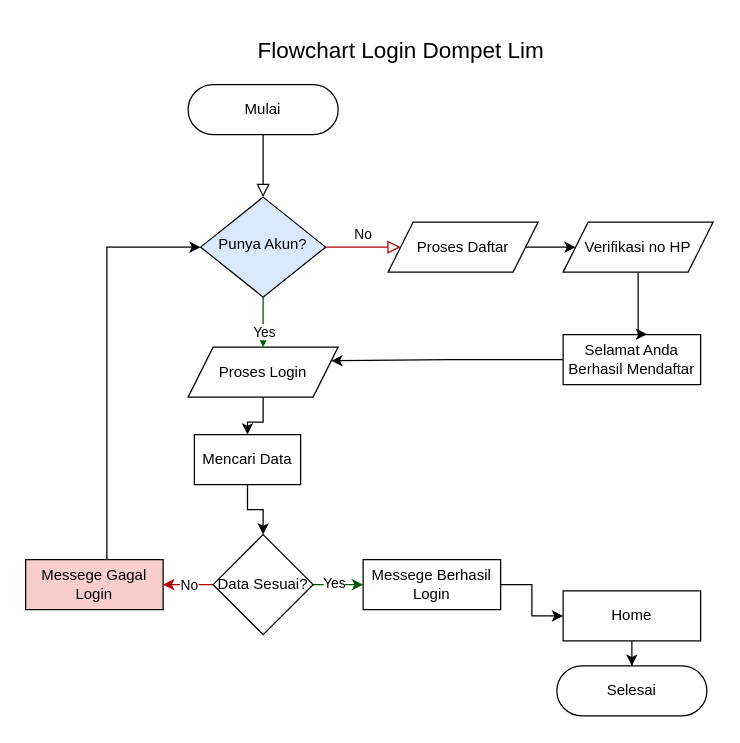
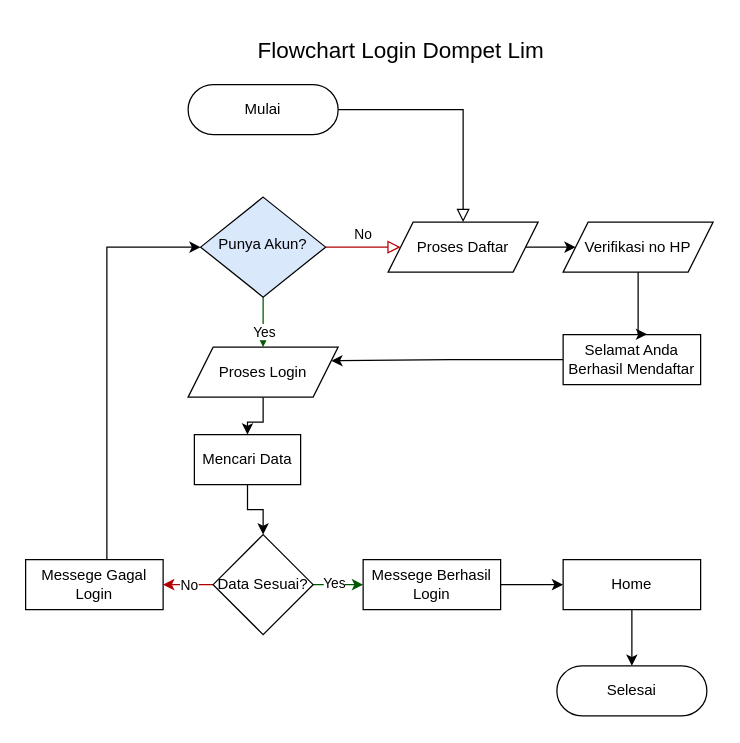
(263, 159) -> (450, 109)
(94, 584) -> (94, 584)
(632, 616) -> (632, 584)
